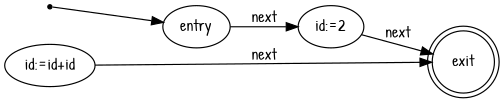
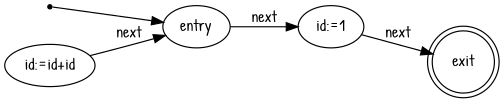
(331, 27) -> (331, 27)
(258, 64) -> (122, 47)
